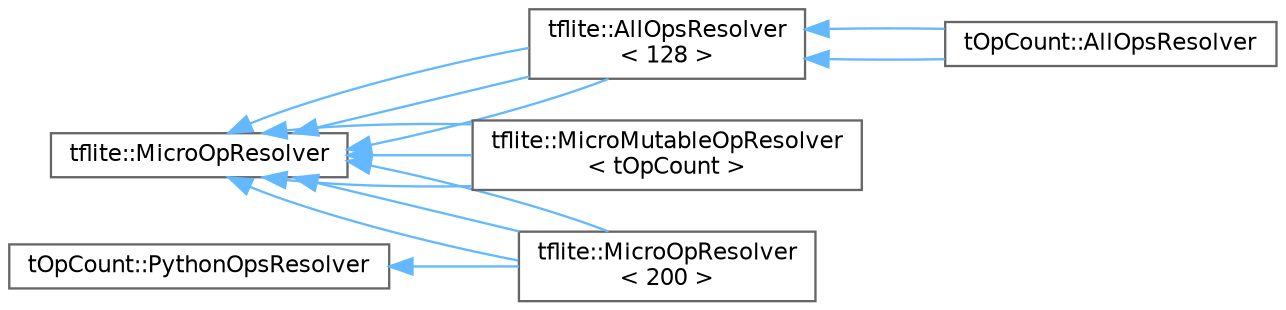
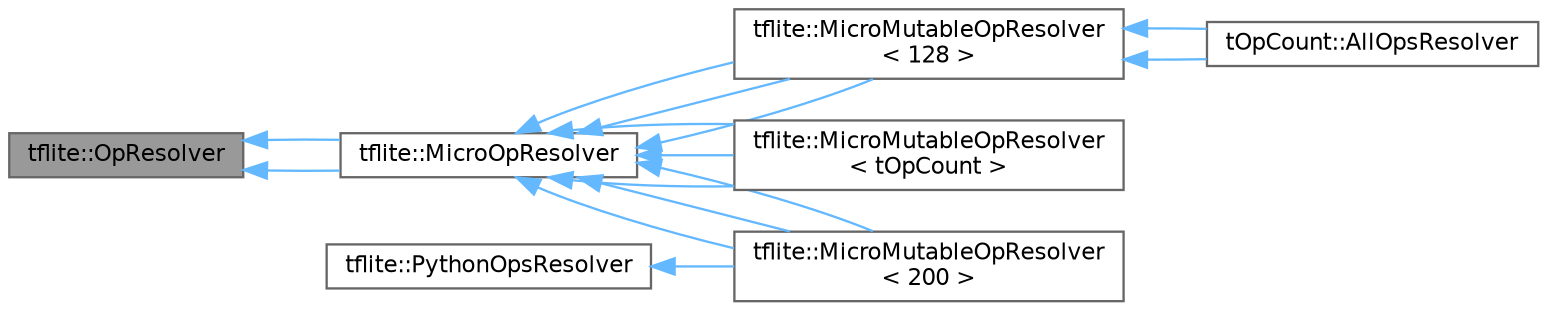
(667, 44) -> (929, 44)
none -> (126, 155)
(199, 266) -> (489, 266)
(667, 266) -> (929, 266)
